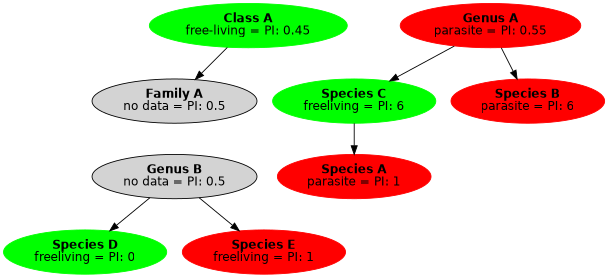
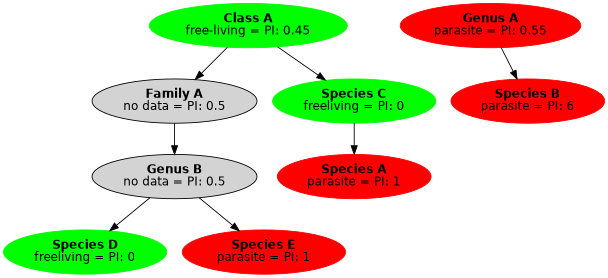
(426, 61) -> (298, 61)
(354, 106) -> (354, 106)
none -> (175, 134)
(264, 257) -> (264, 257)
